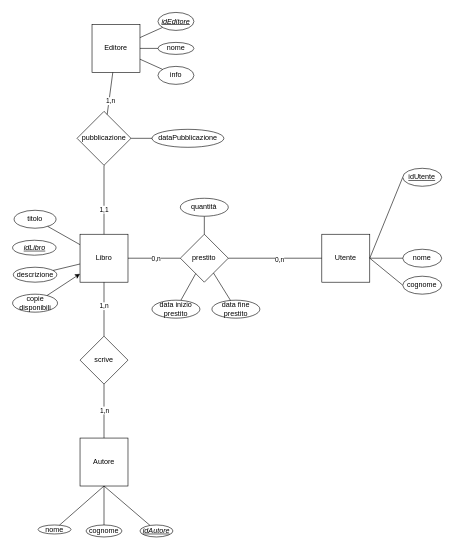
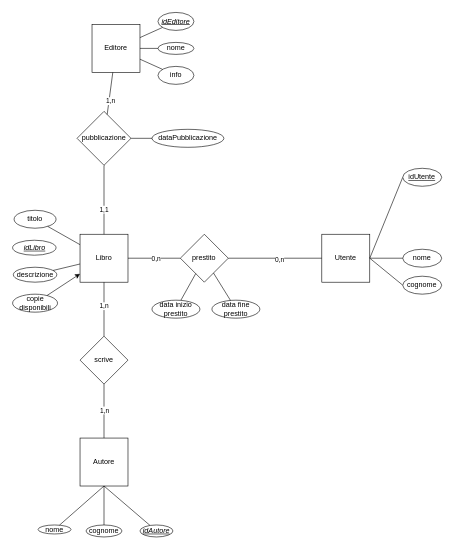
(204, 207) -> none
(204, 225) -> none
